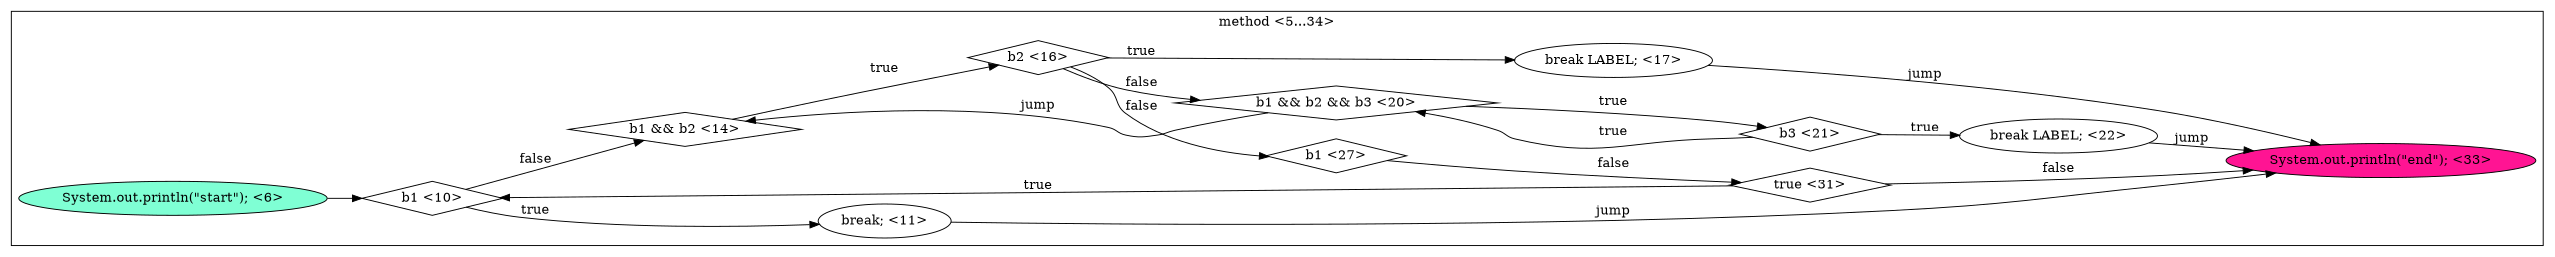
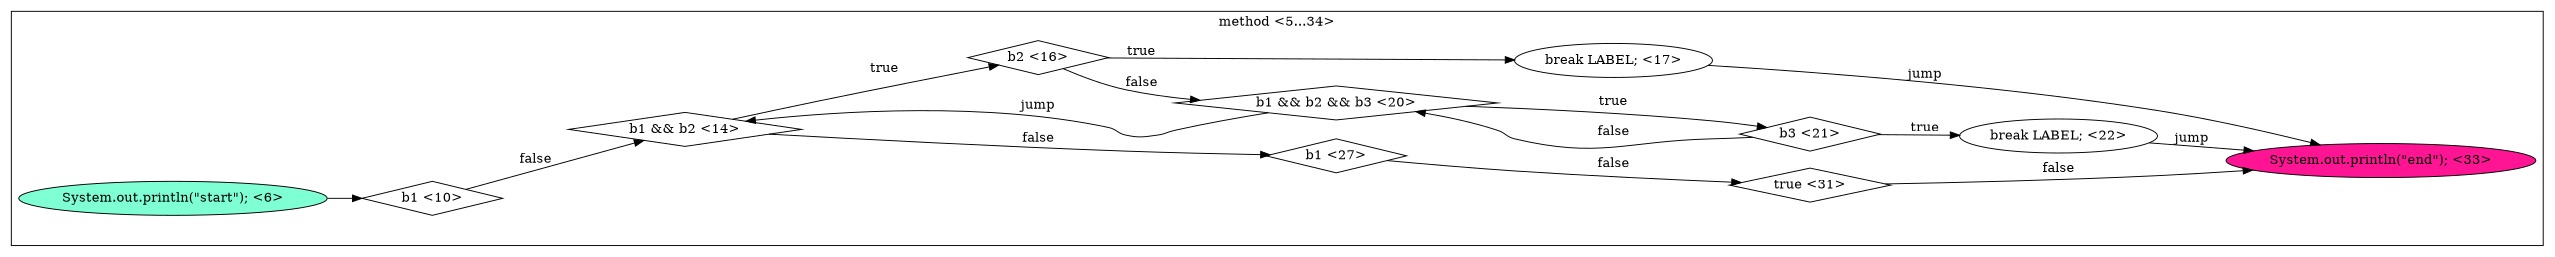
(1150, 128) -> (1015, 147)
(1613, 132) -> (1613, 132)
(1121, 192) -> none
(885, 221) -> none
